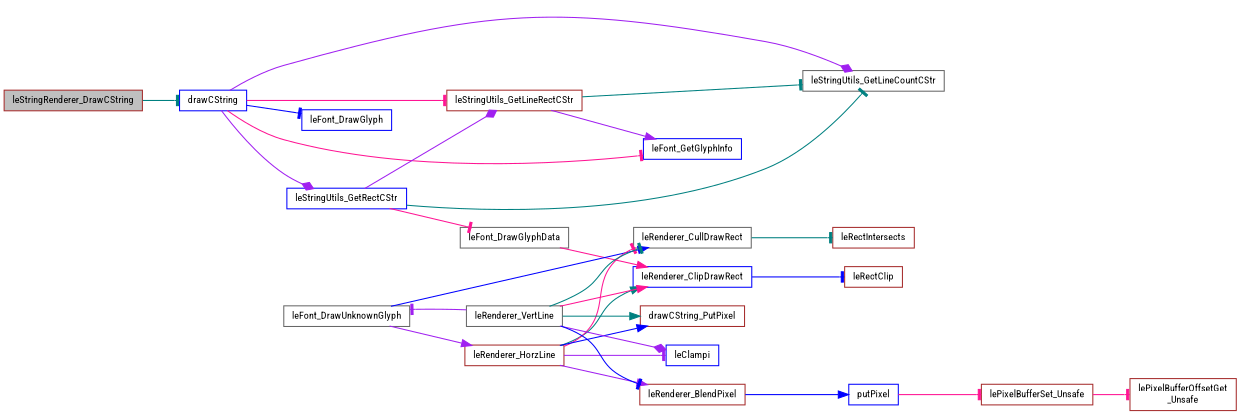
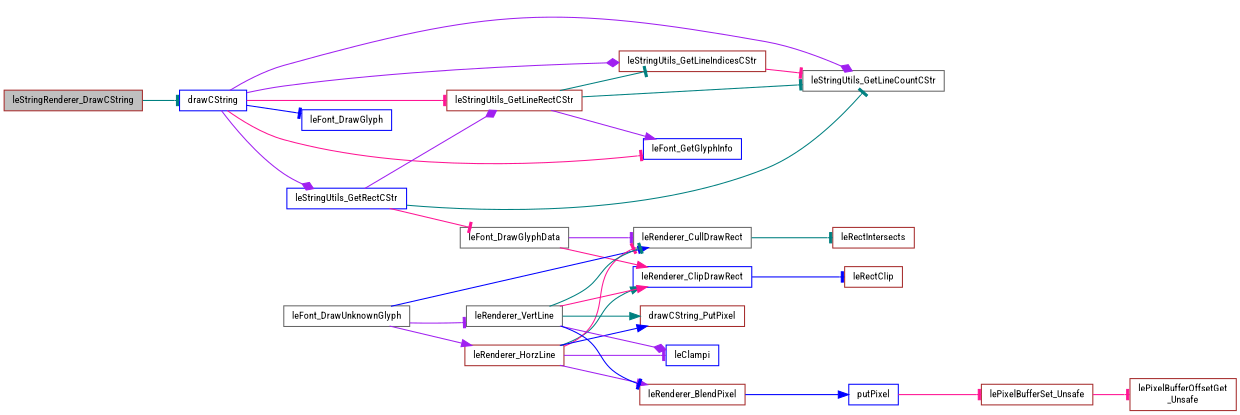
none -> (692, 61)
none -> (598, 238)
(441, 309) -> (435, 323)
